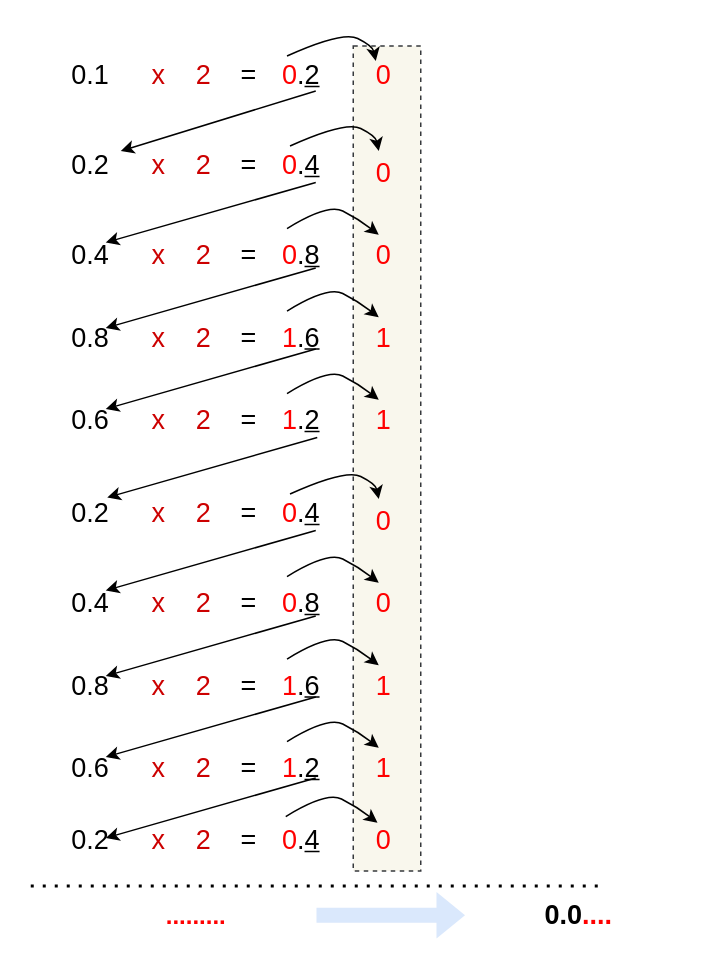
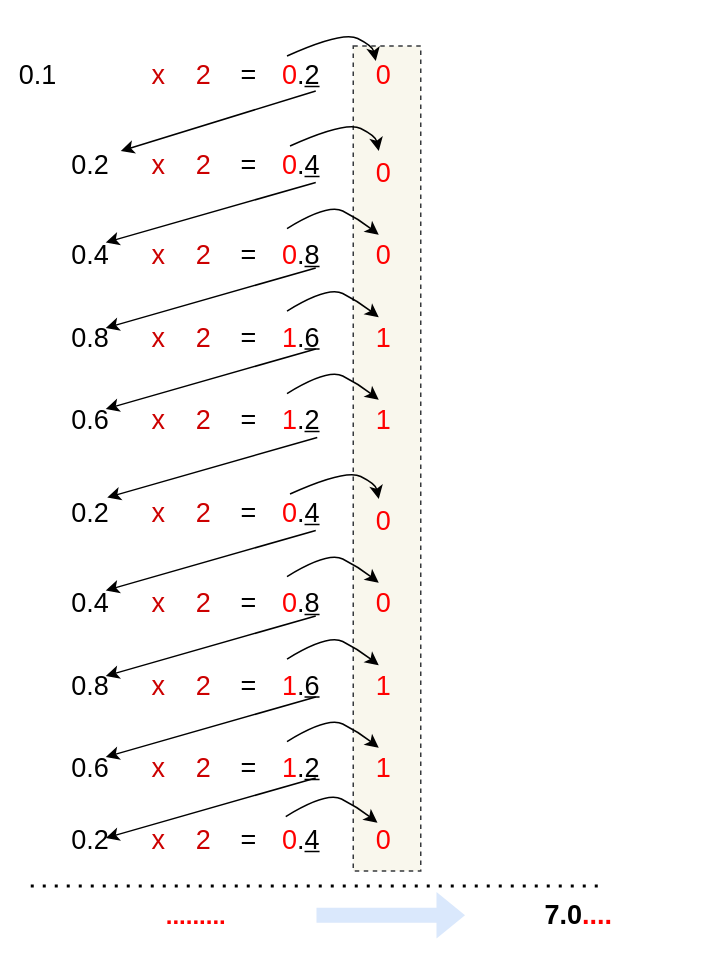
(91, 76) -> (38, 76)
(579, 916) -> (579, 916)
